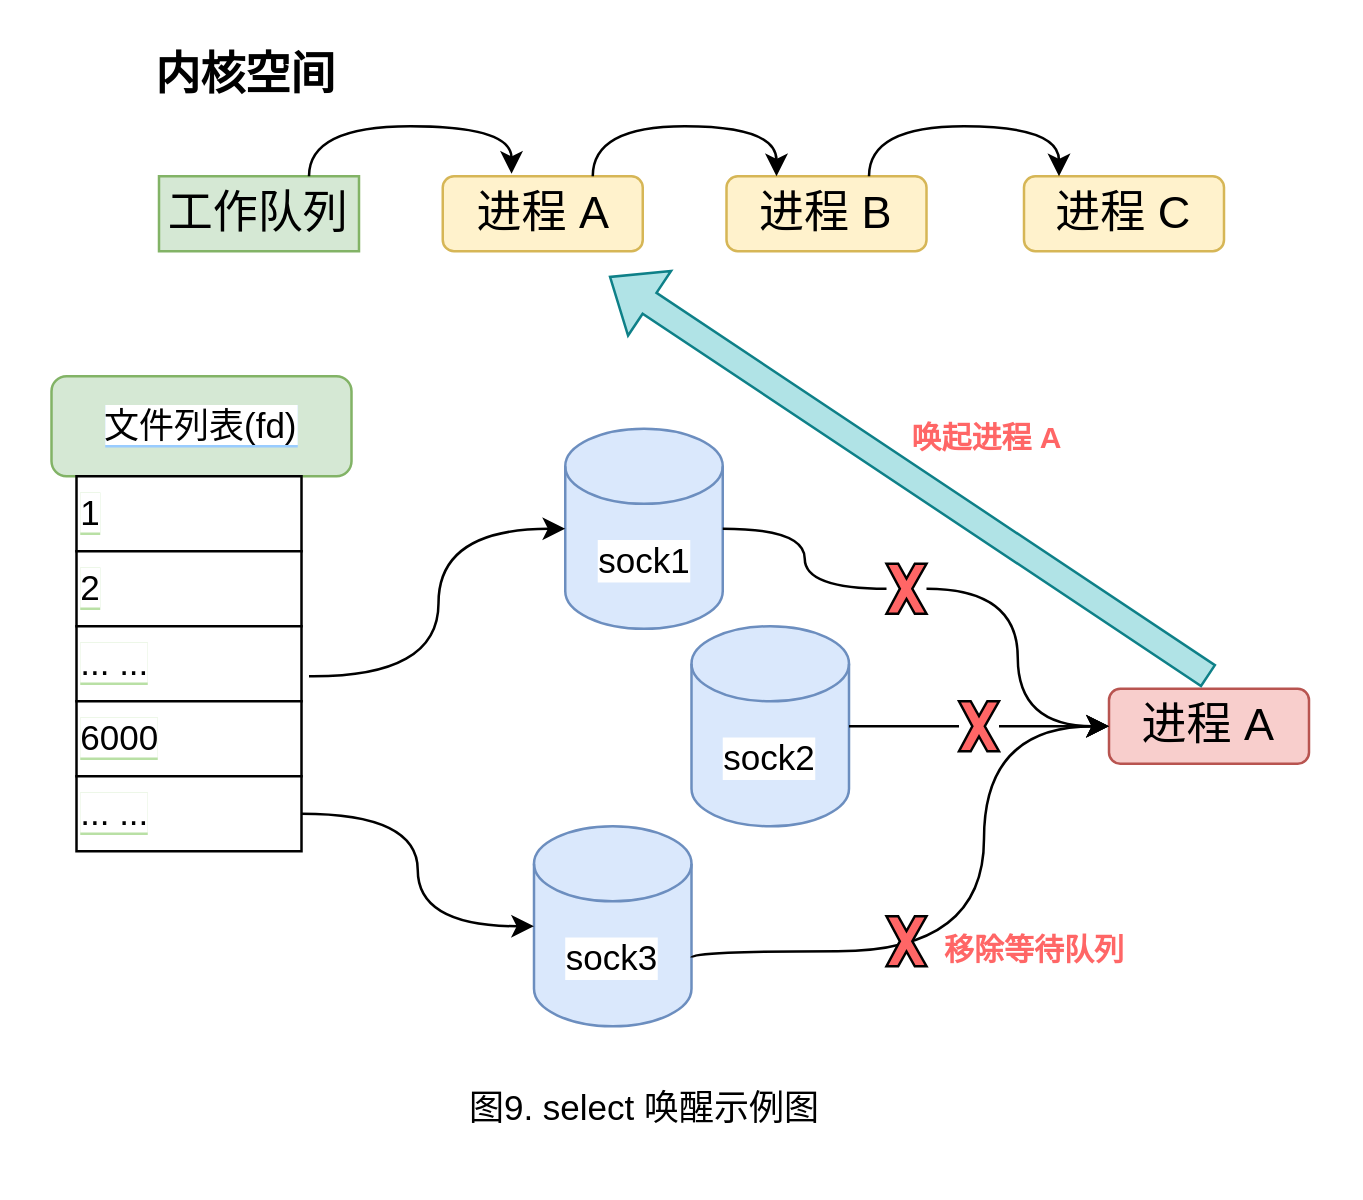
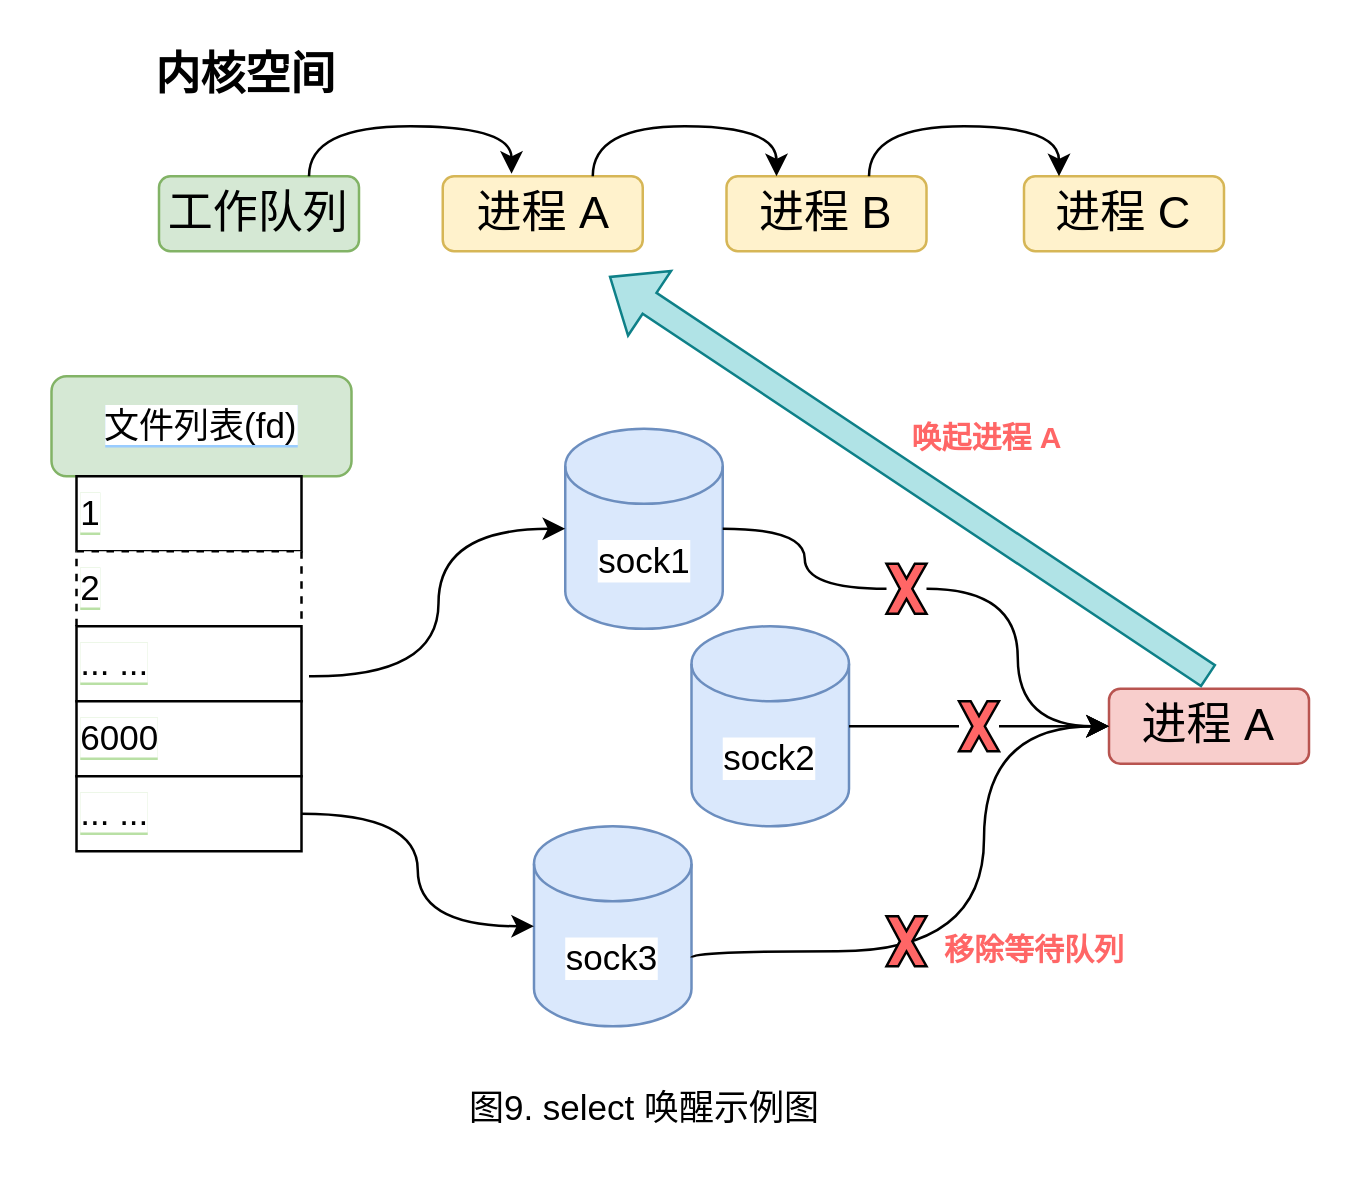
(259, 214) -> (259, 214)
(189, 589) -> (189, 589)
